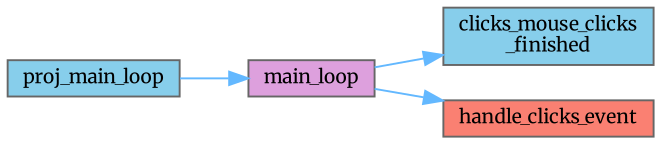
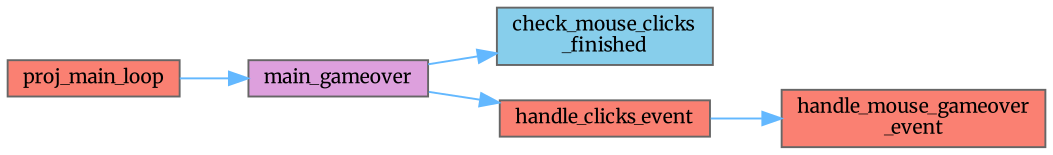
(548, 36) -> (605, 36)
(94, 78) -> (94, 78)
(312, 78) -> (338, 78)
none -> (914, 118)
